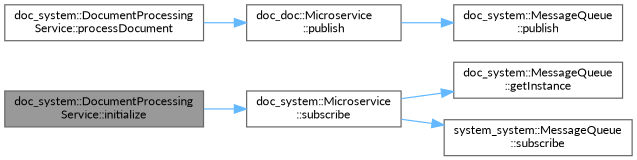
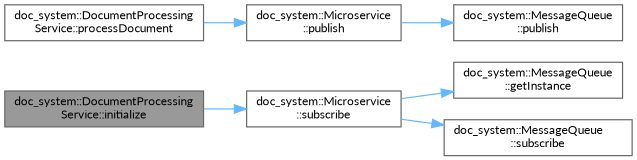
(324, 23) -> (324, 23)
(538, 138) -> (538, 138)
